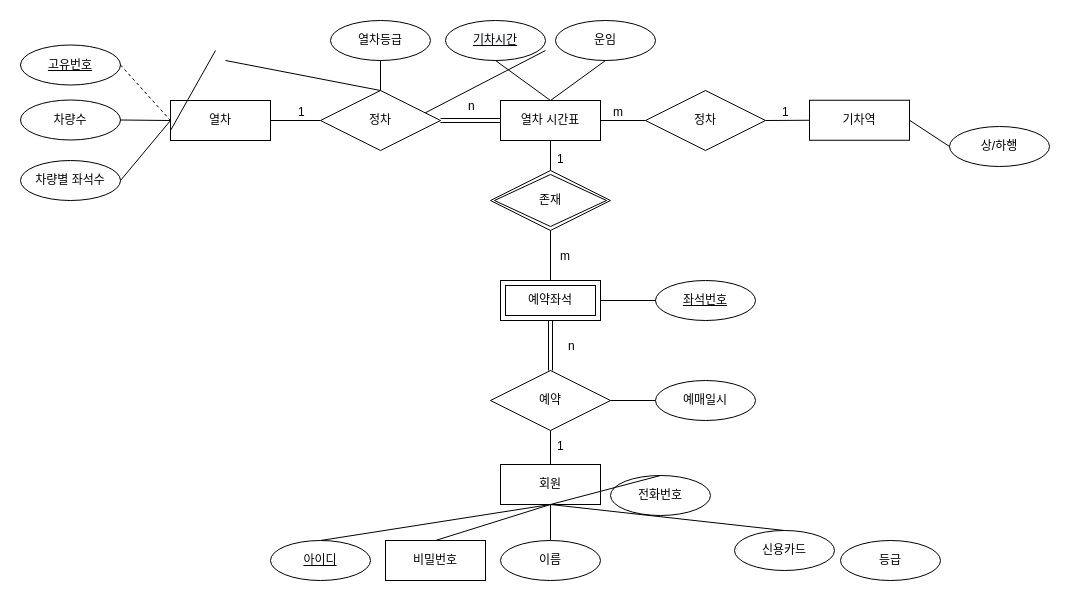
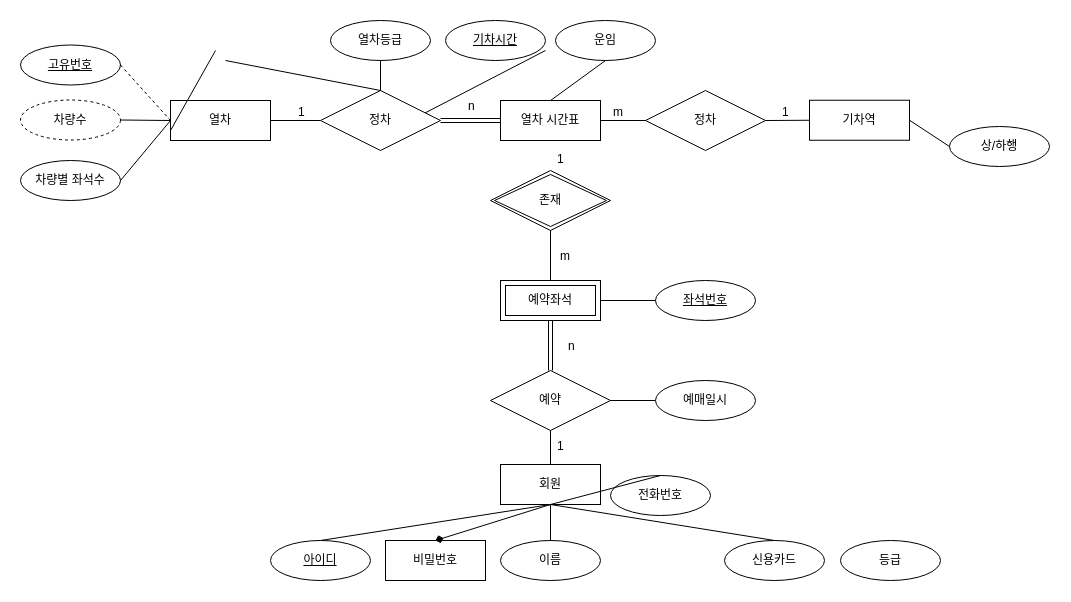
(521, 79) -> none
(71, 120) -> (71, 120)
(551, 141) -> none
(440, 539) -> (444, 538)
(785, 551) -> (775, 561)
